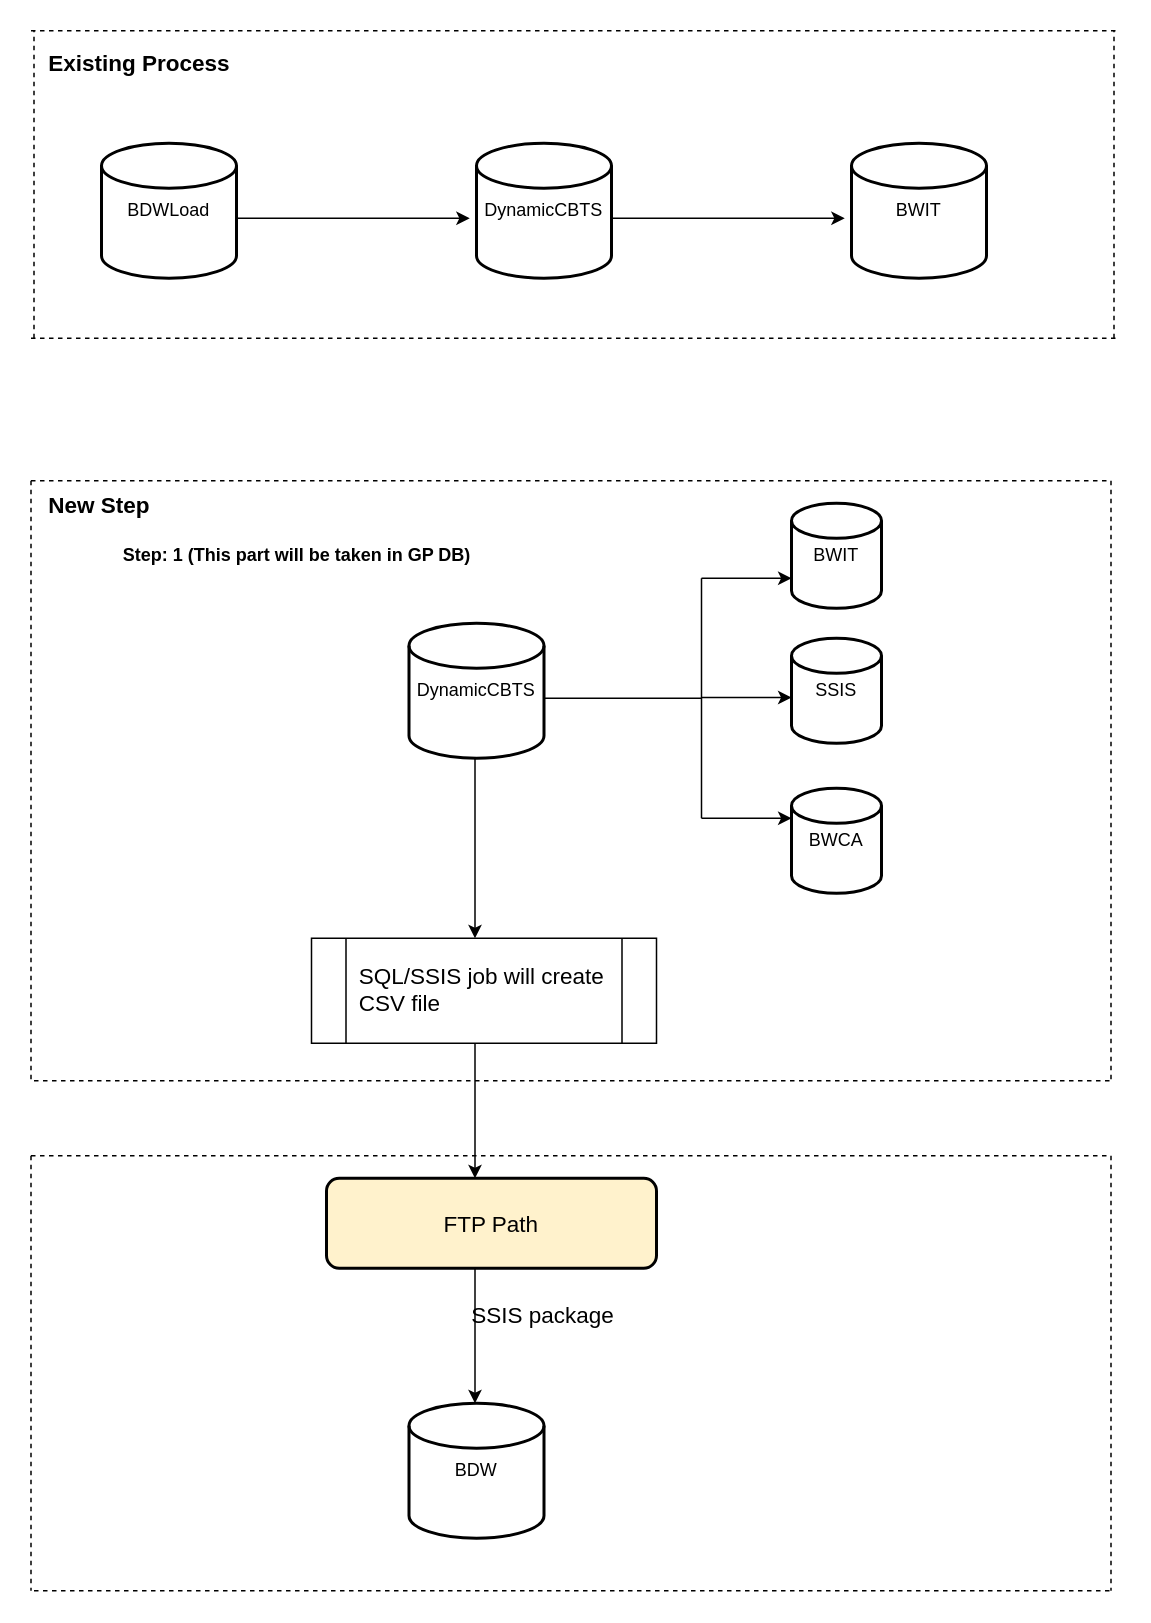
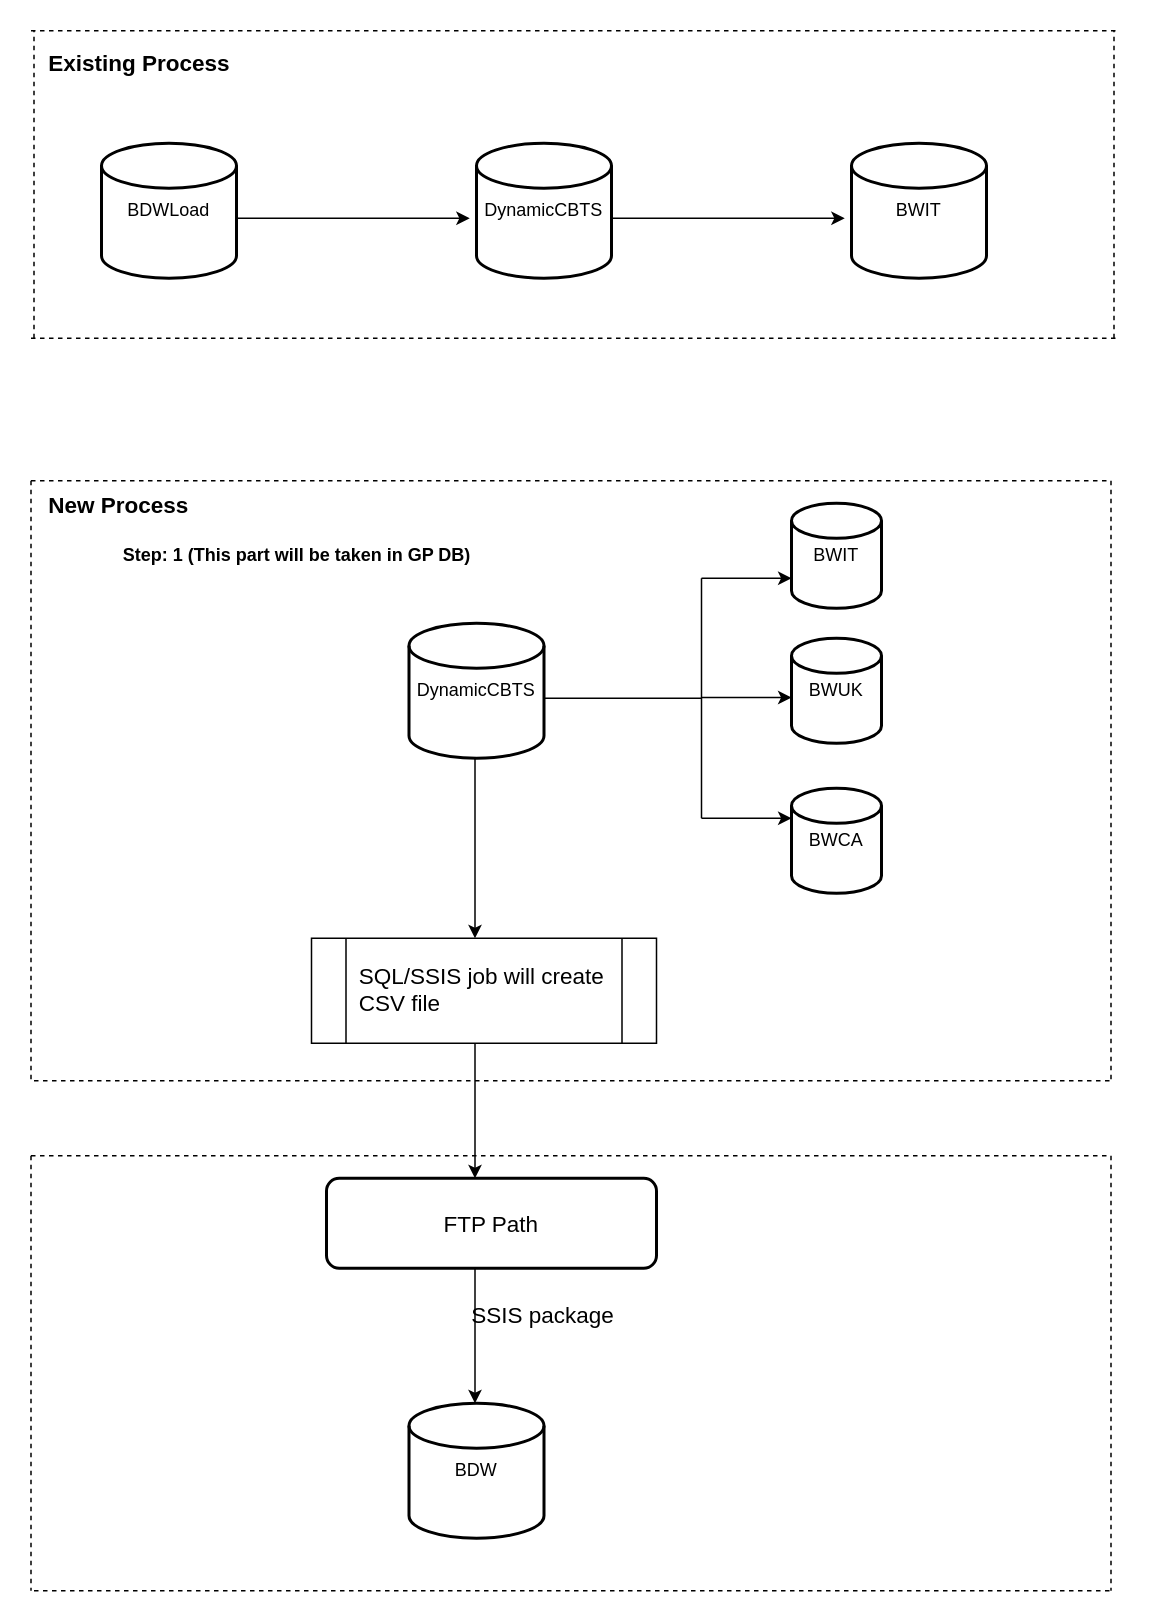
(96, 506) -> (115, 506)
(836, 691) -> (836, 691)
(491, 1223) -> (491, 1223)
